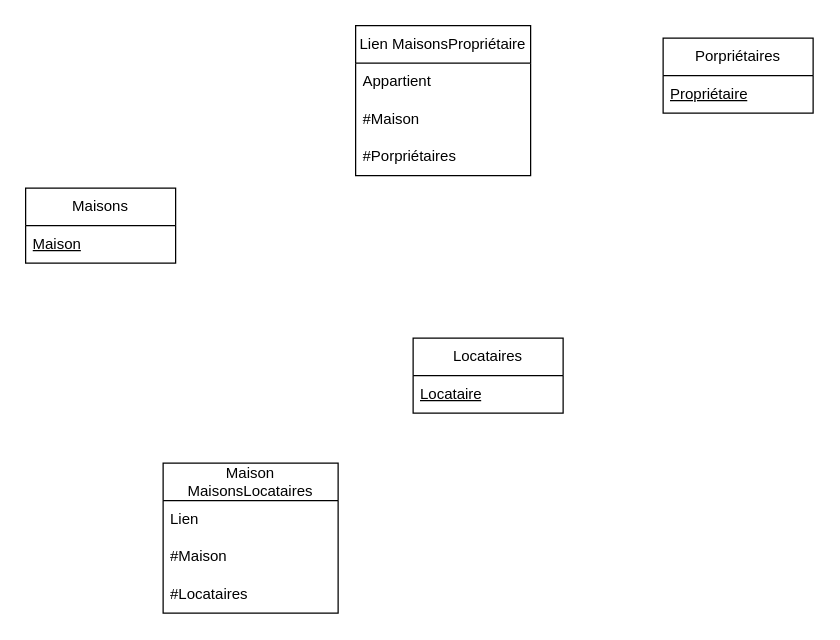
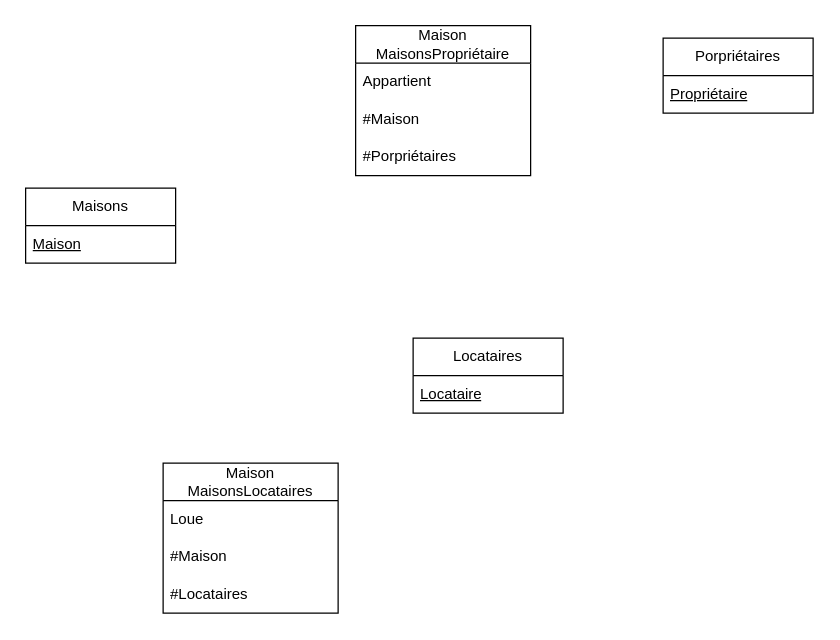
(443, 44) -> (443, 44)
(185, 519) -> (187, 519)
